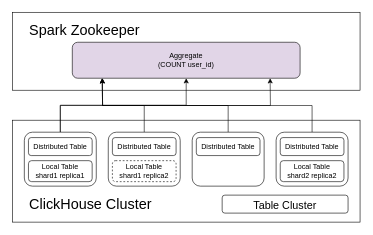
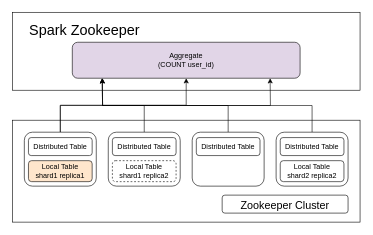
(60, 171) -> (60, 171)
(90, 204) -> none
(285, 204) -> (285, 204)
